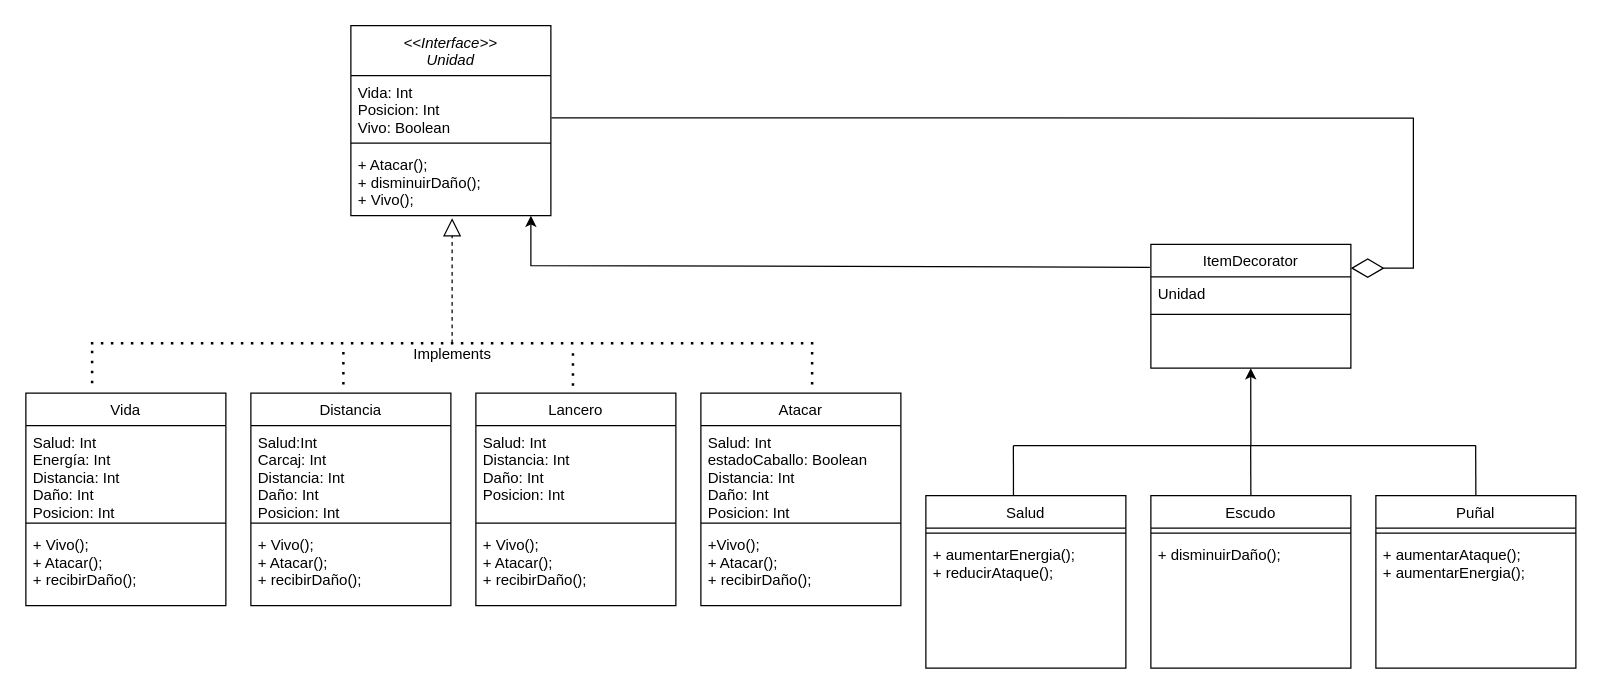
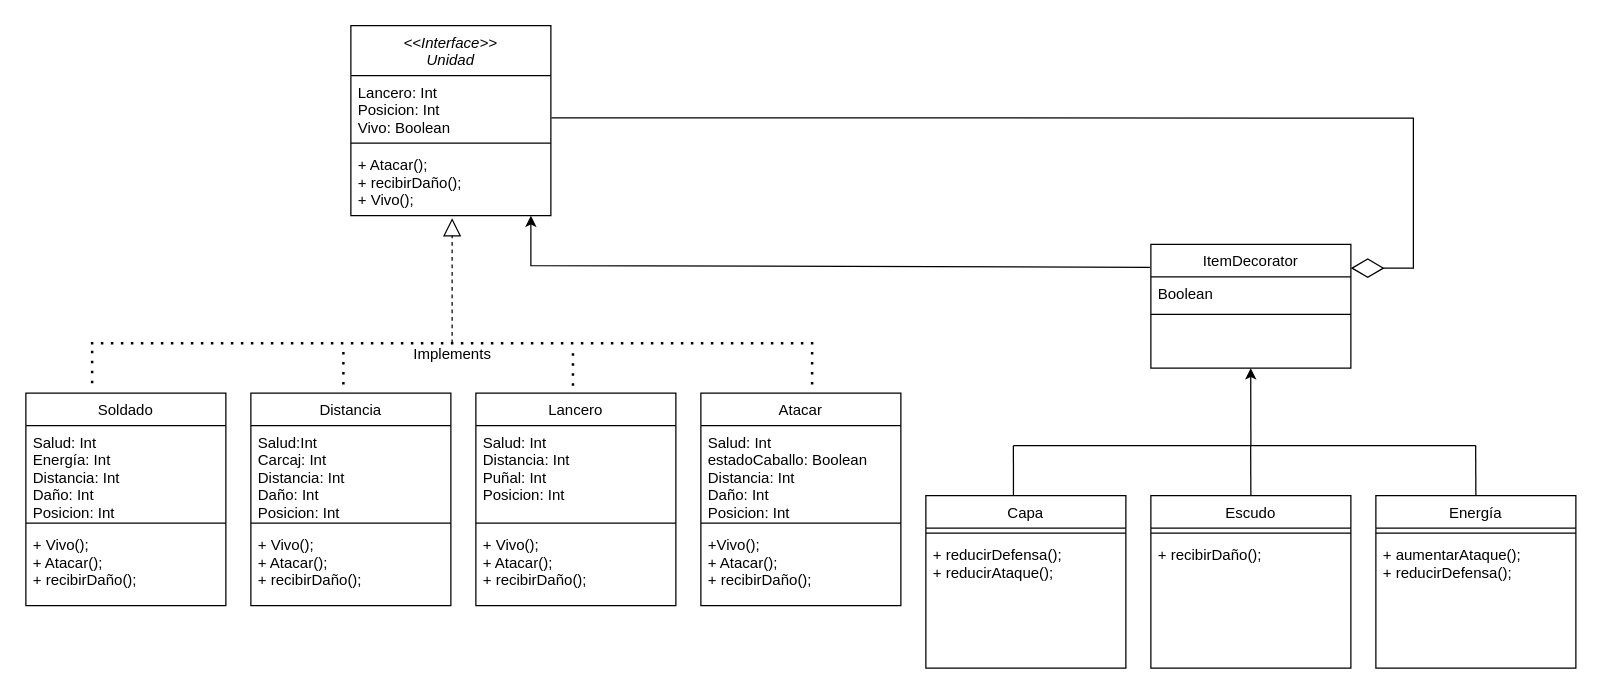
(389, 93) -> (404, 93)
(400, 165) -> (400, 165)
(1181, 294) -> (1185, 294)
(125, 410) -> (125, 410)
(519, 443) -> (519, 443)
(1025, 513) -> (1025, 513)
(1475, 513) -> (1475, 513)
(1011, 555) -> (1006, 555)
(1223, 555) -> (1217, 555)
(1458, 555) -> (1458, 555)
